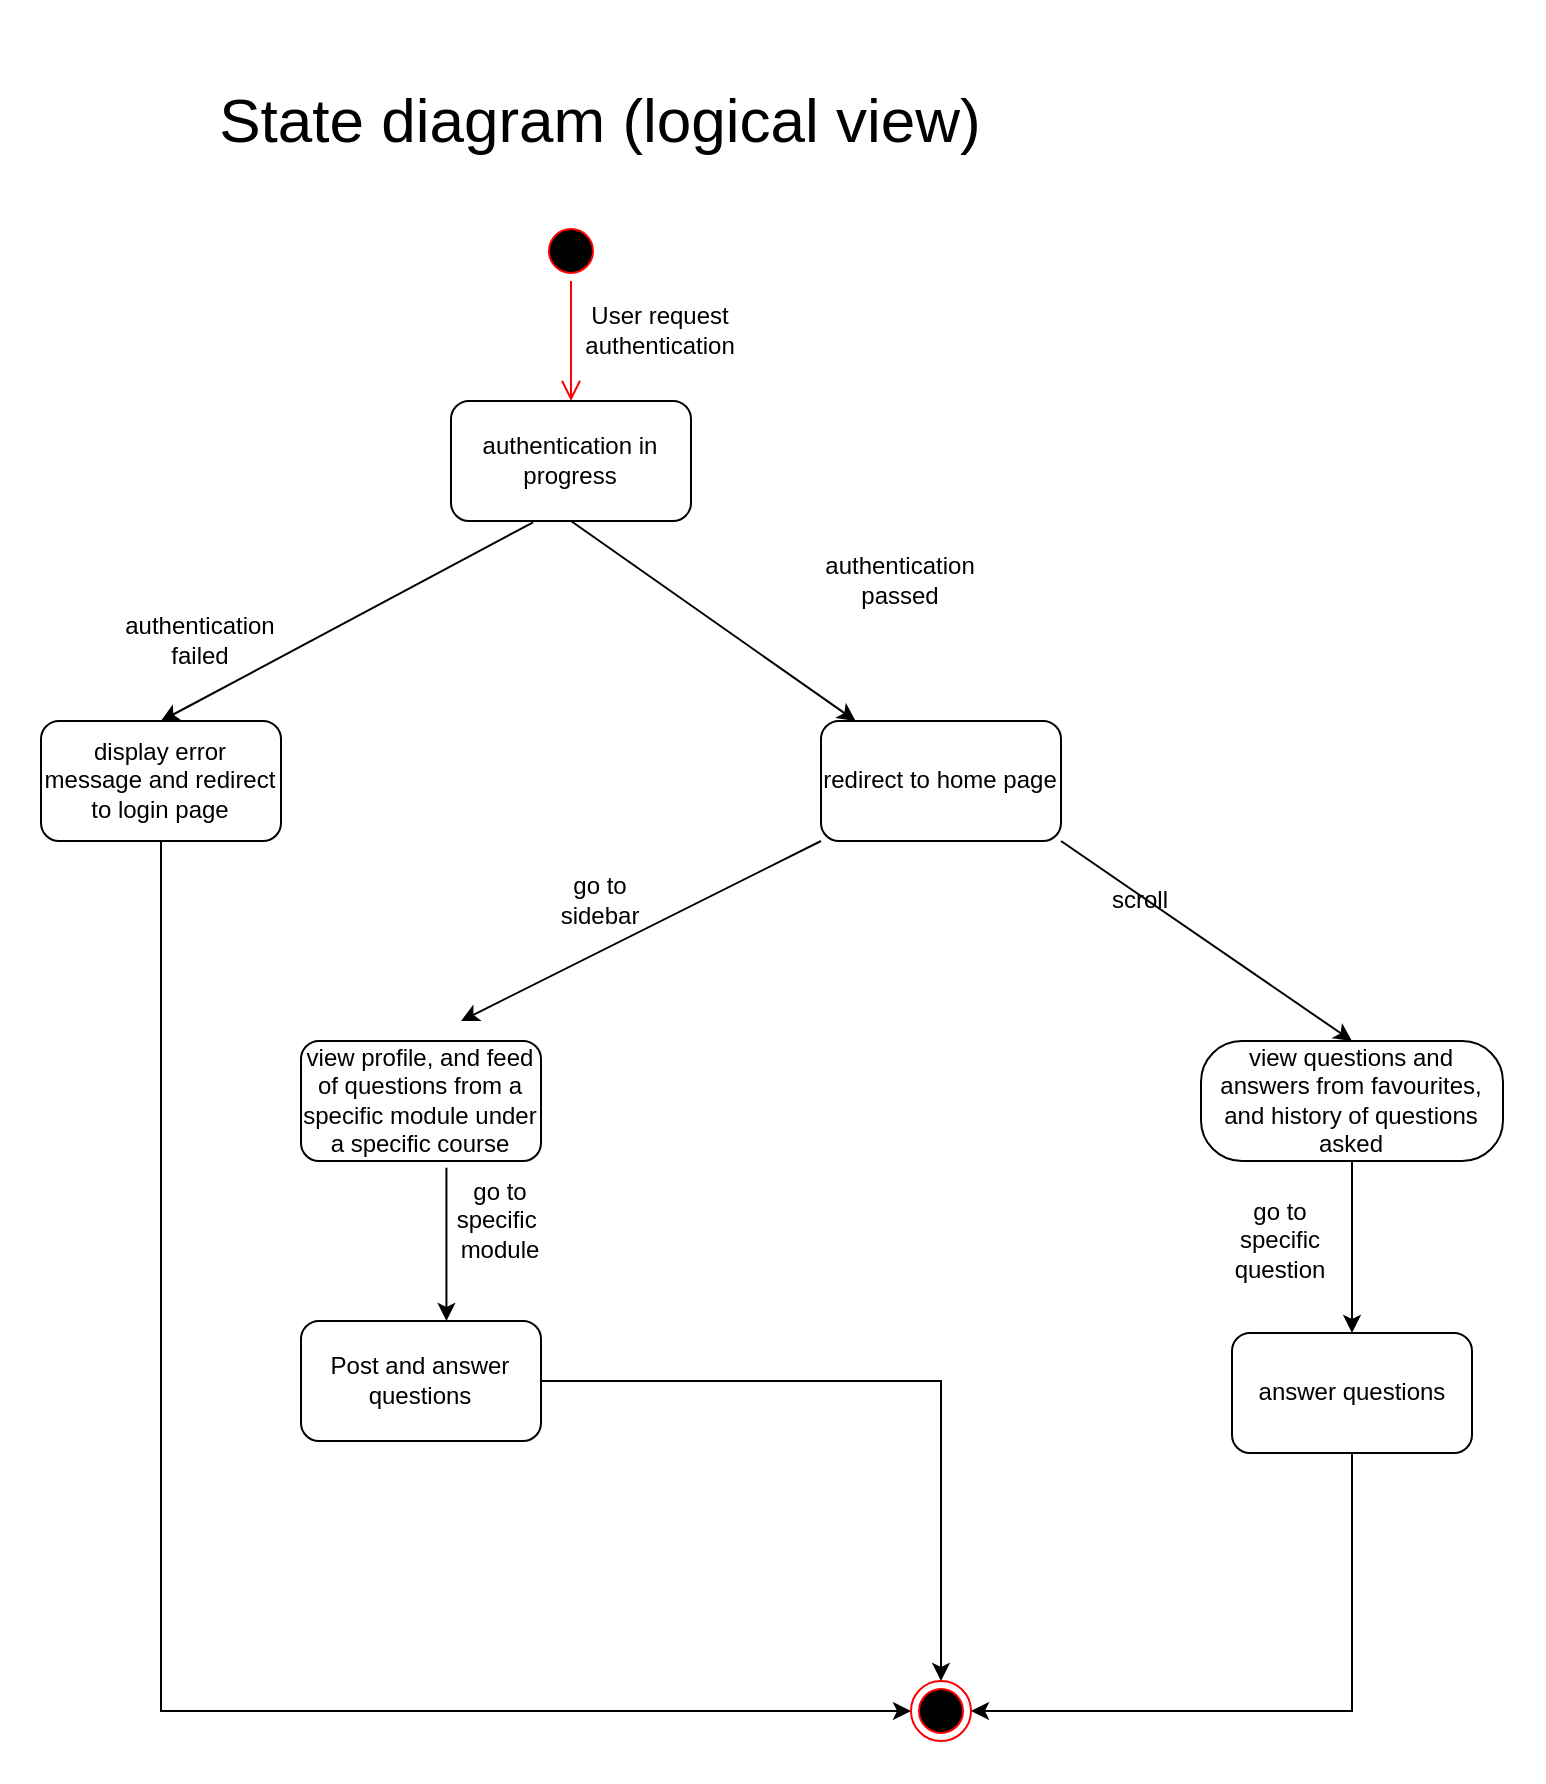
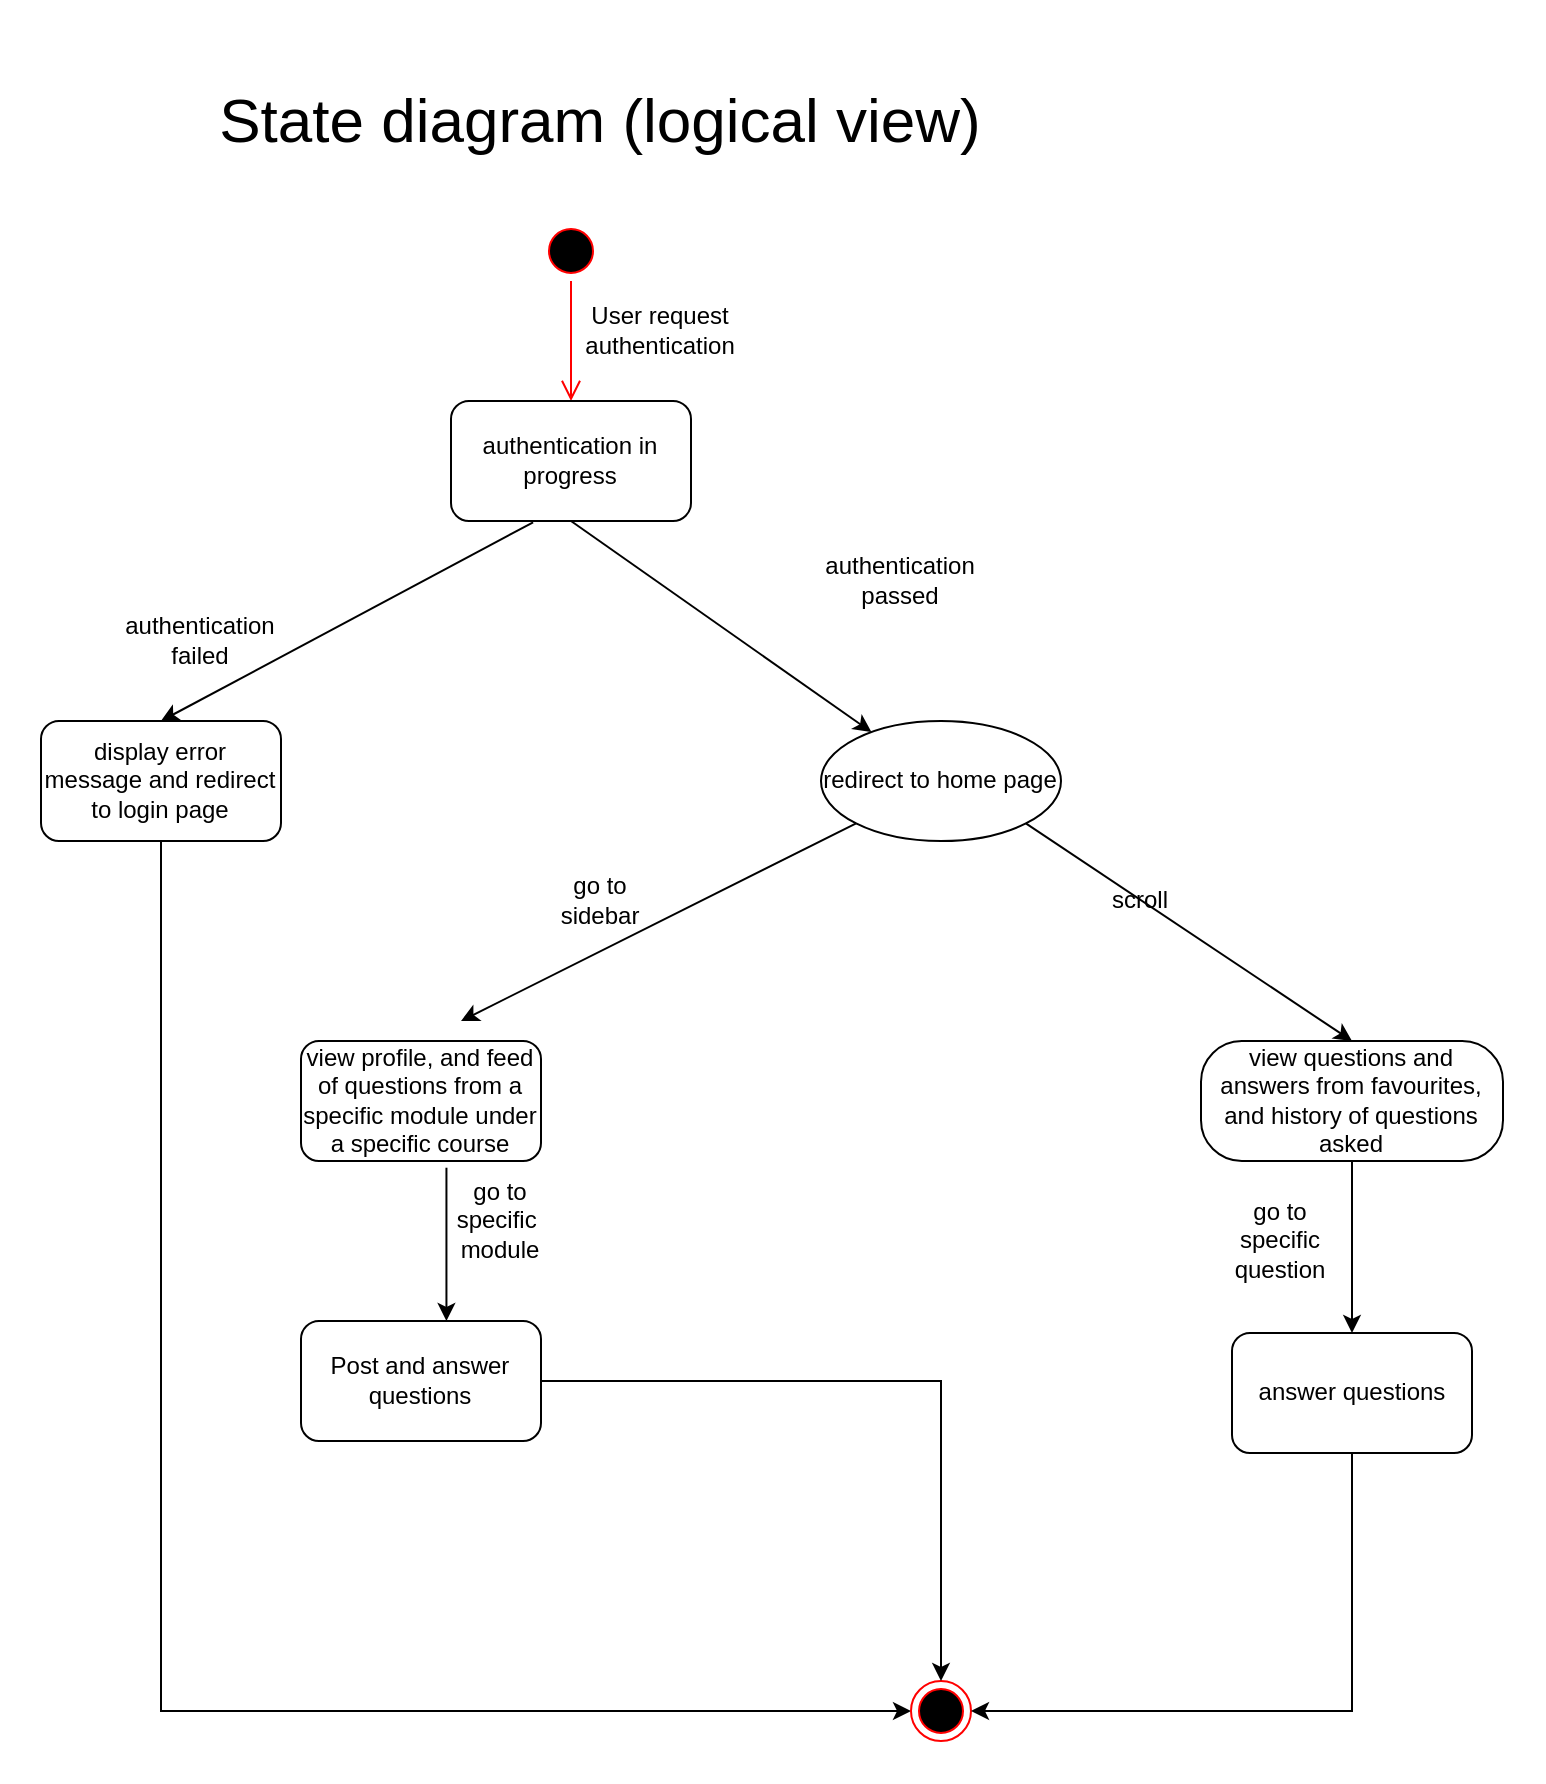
(941, 781) -> (941, 781)
